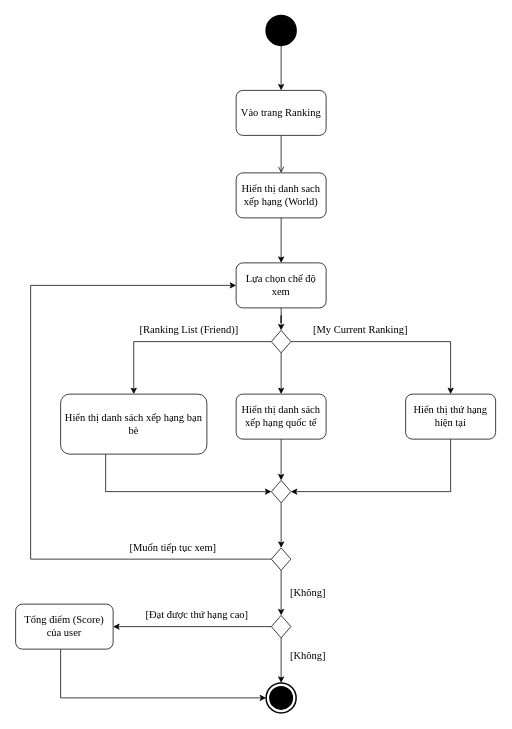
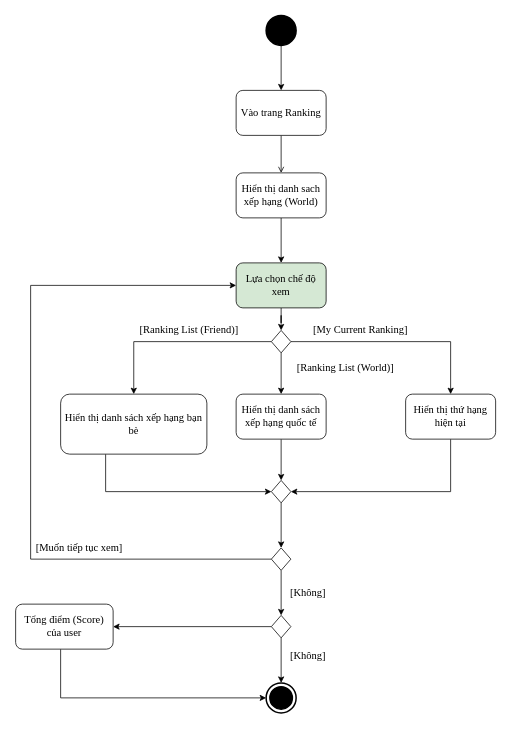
(281, 285) -> (281, 285)
none -> (345, 368)
(173, 548) -> (79, 548)
(197, 615) -> none
